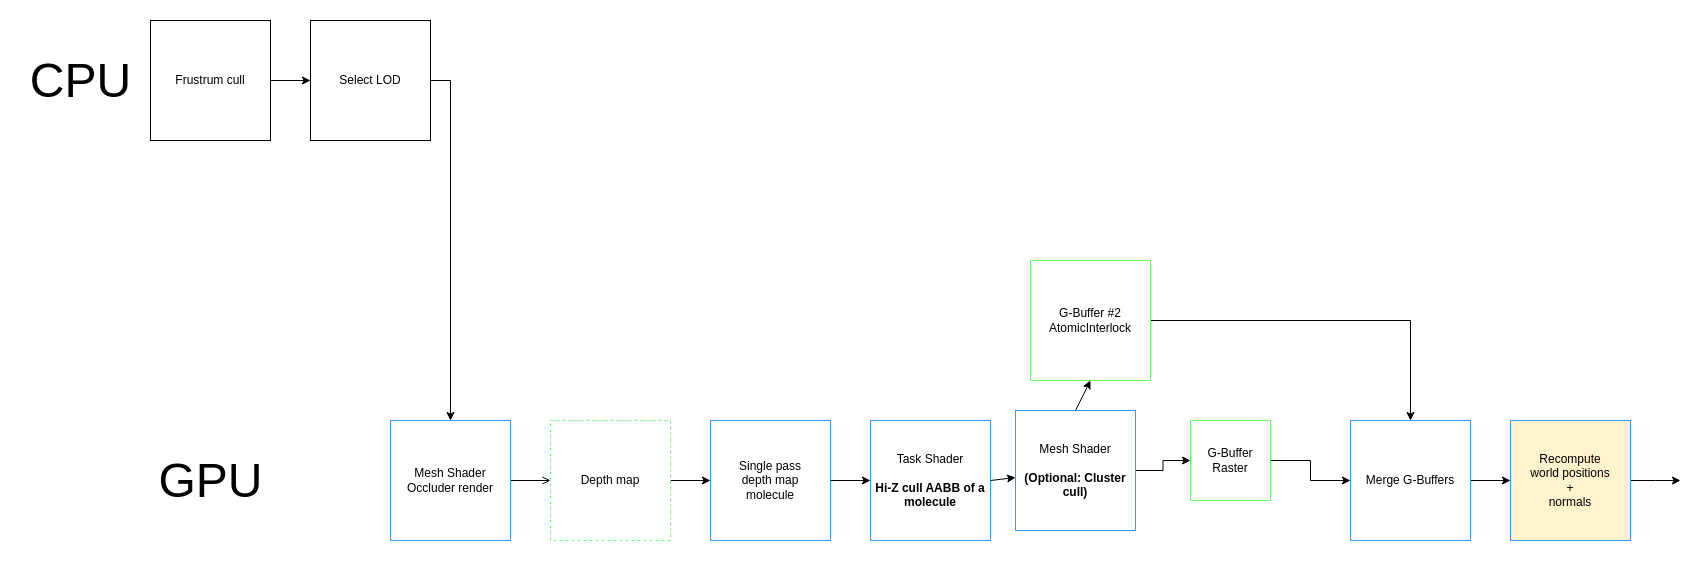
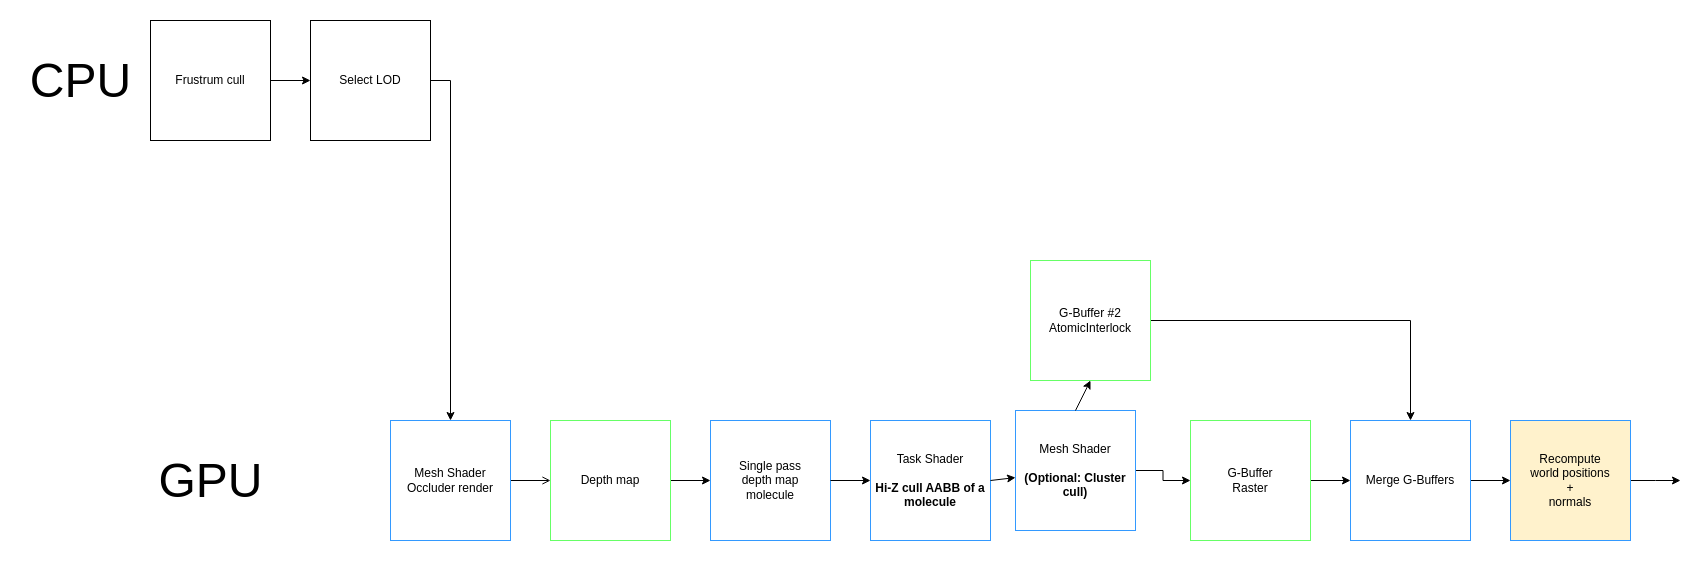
(1231, 461) -> (1251, 481)
(611, 481) -> (611, 481)
